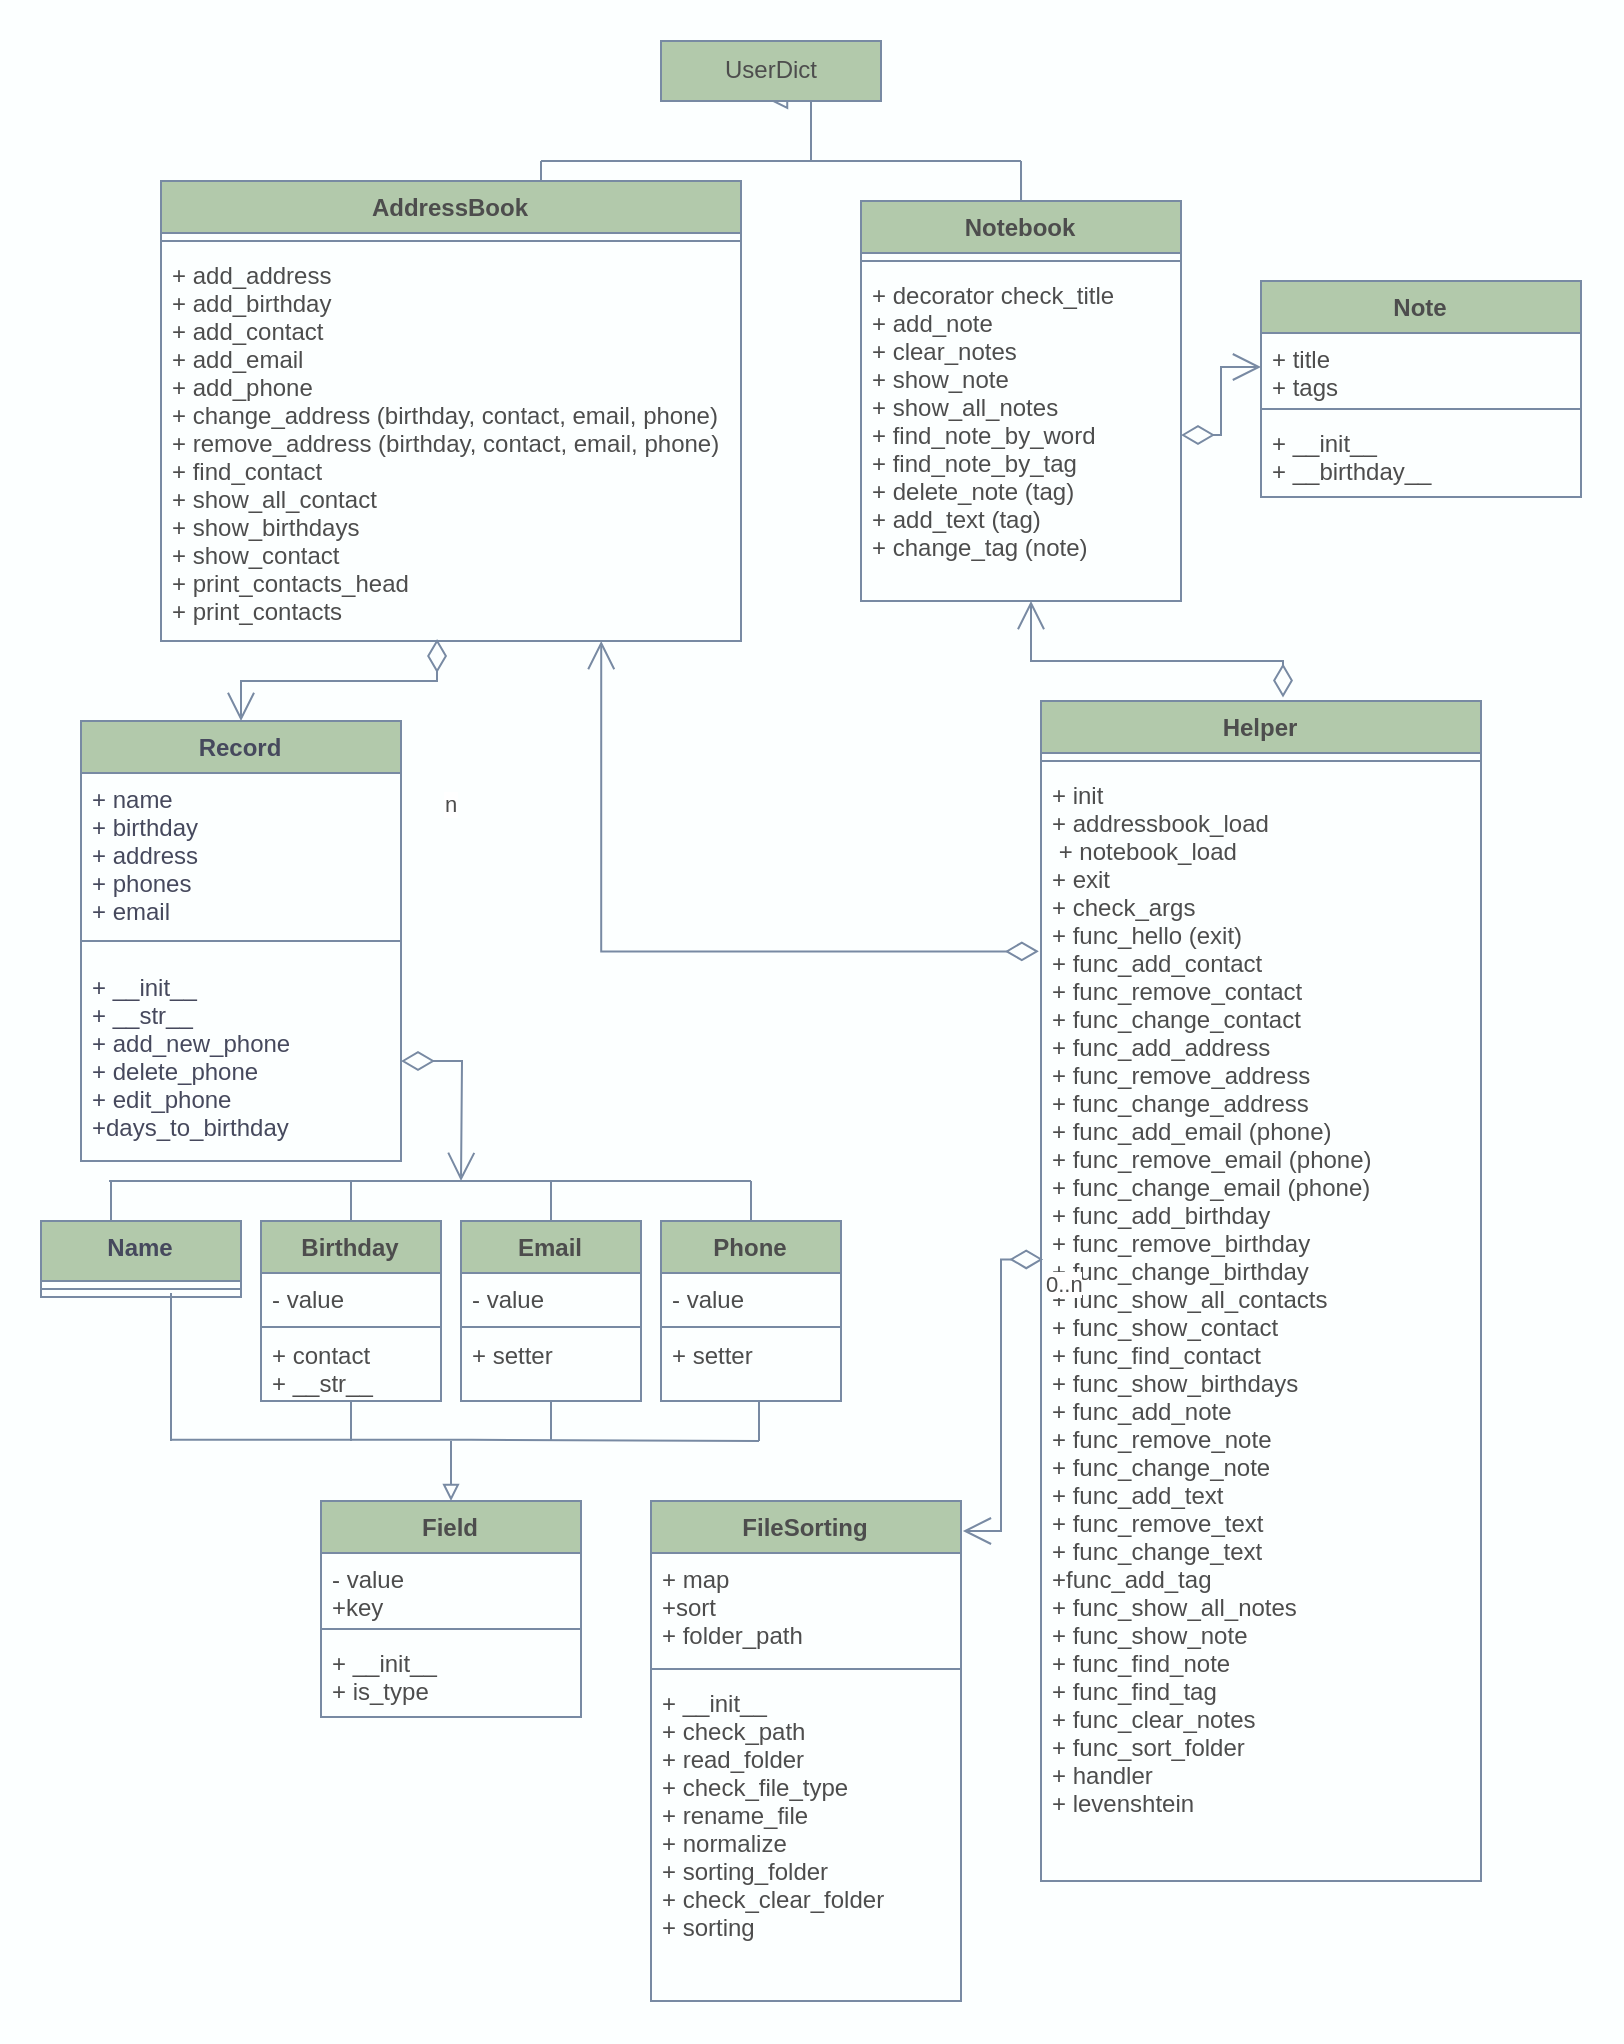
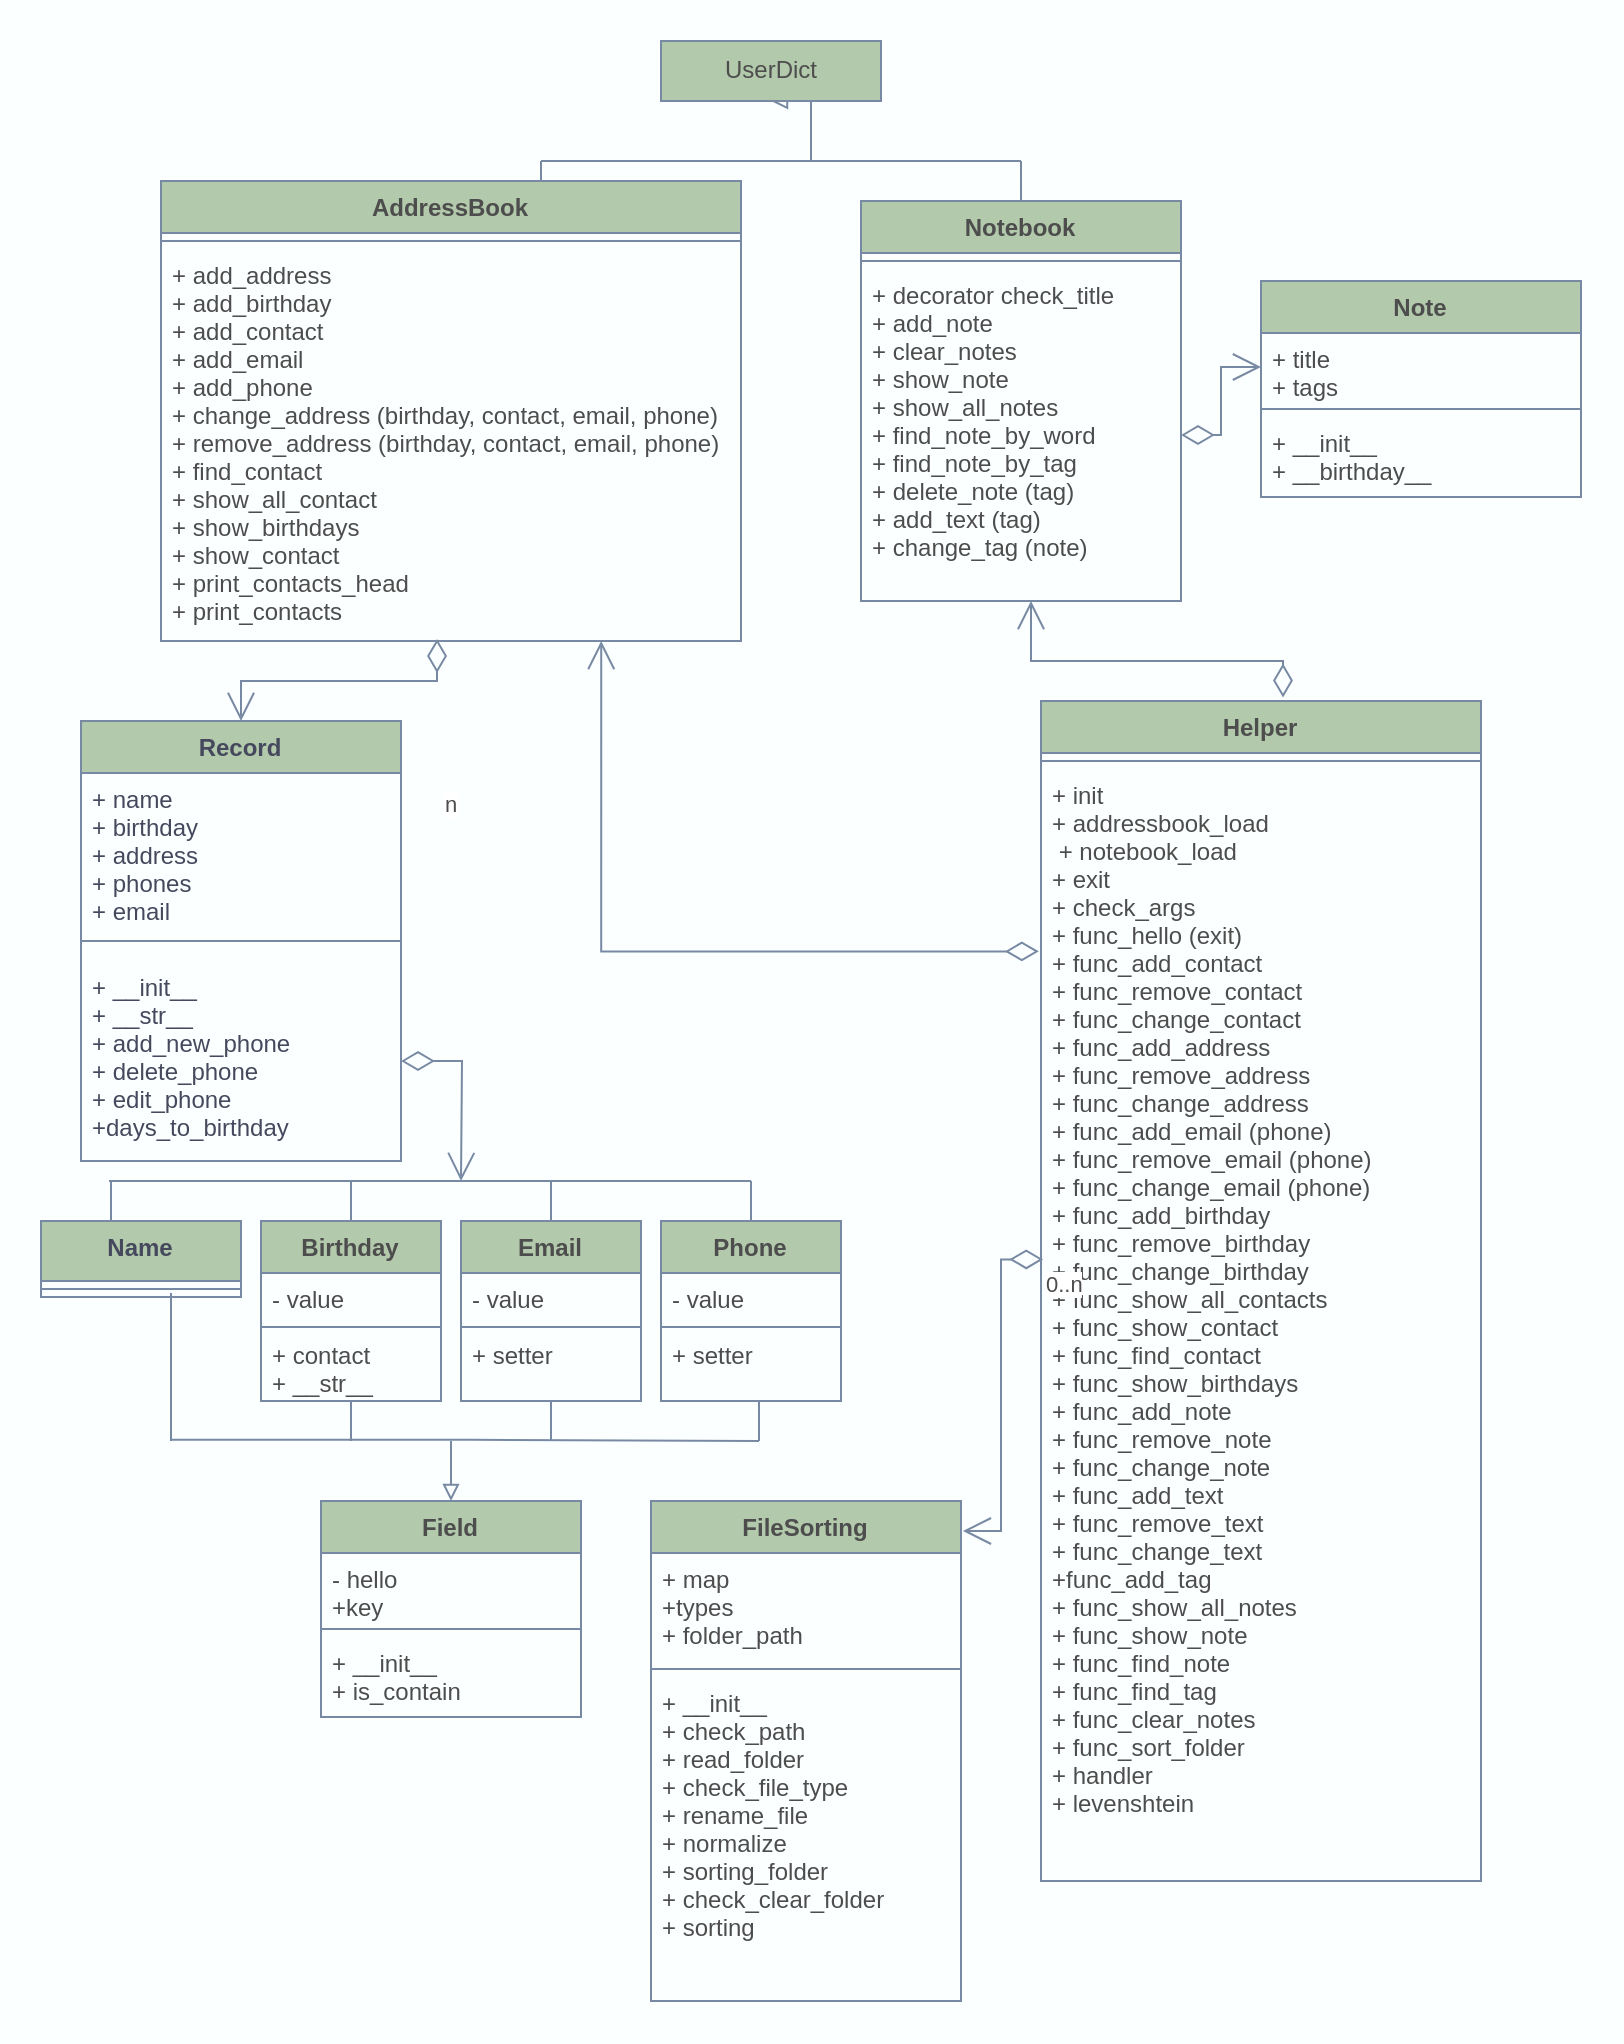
(373, 1580) -> (370, 1580)
(696, 1580) -> (696, 1580)
(390, 1664) -> (390, 1664)
